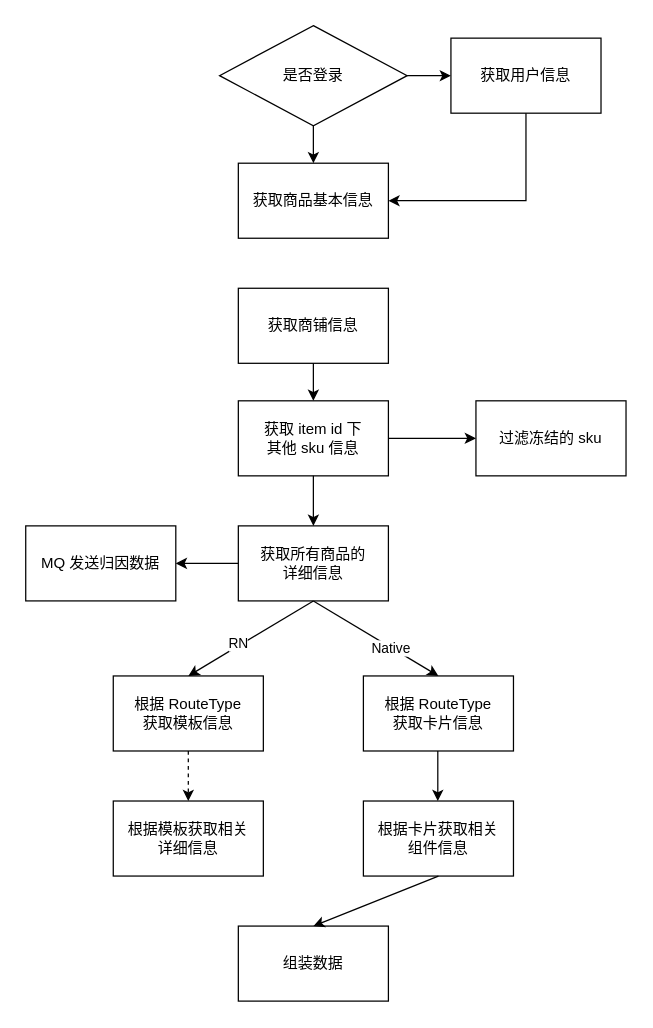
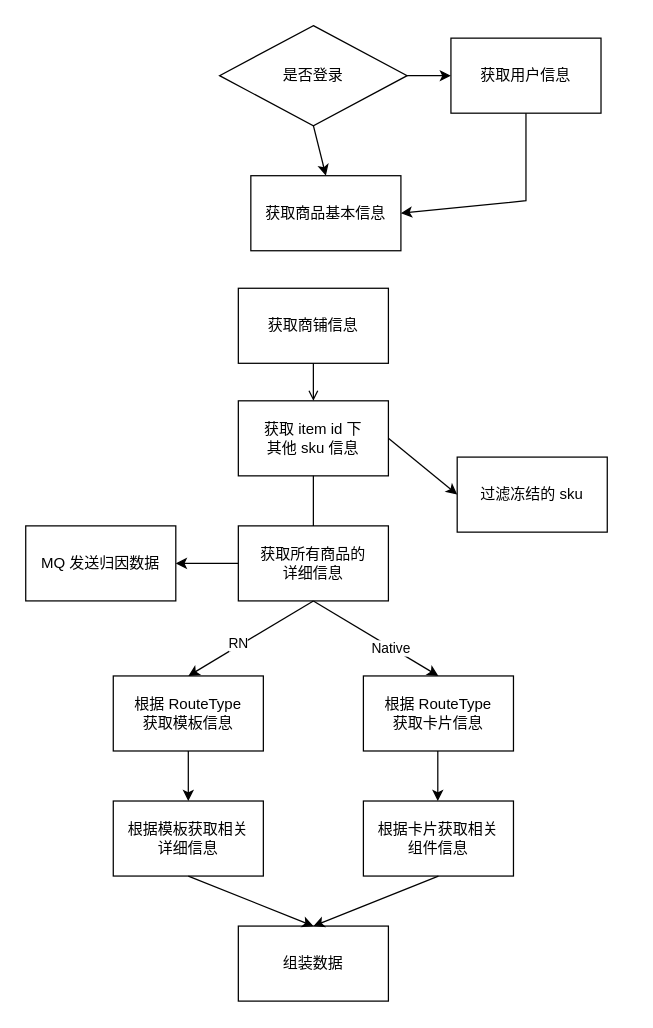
(313, 201) -> (326, 213)
(313, 391) -> (313, 393)
(551, 438) -> (532, 494)
(313, 516) -> (313, 519)
(188, 771) -> (188, 771)
none -> (247, 899)
